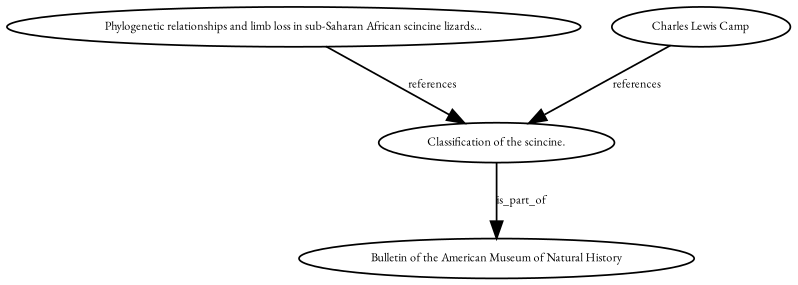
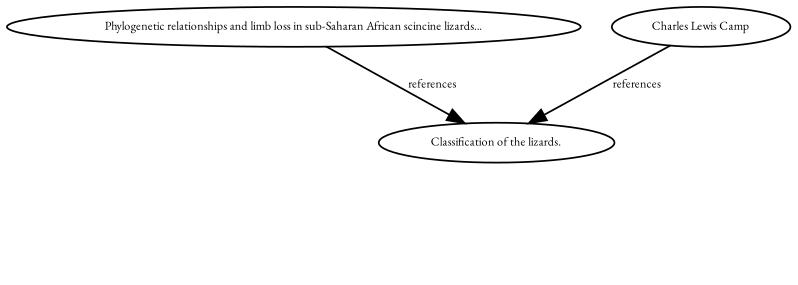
(497, 143) -> (497, 143)
(497, 258) -> none
